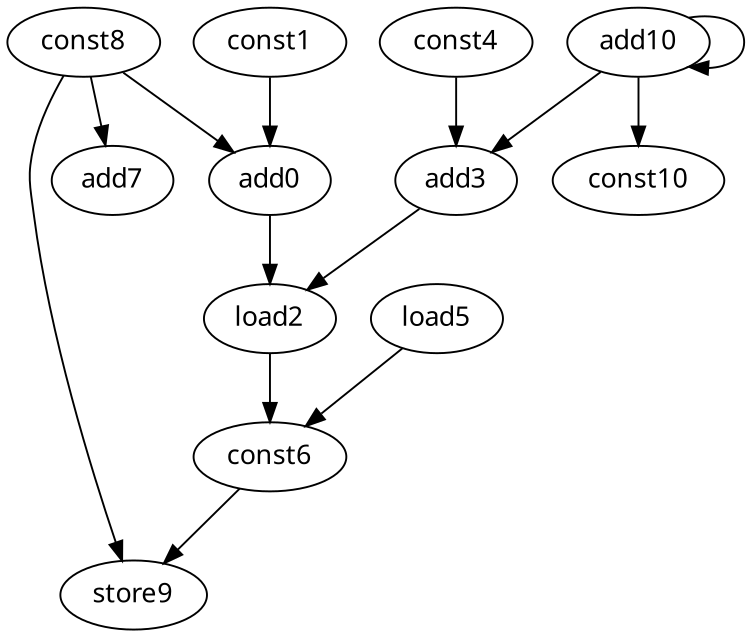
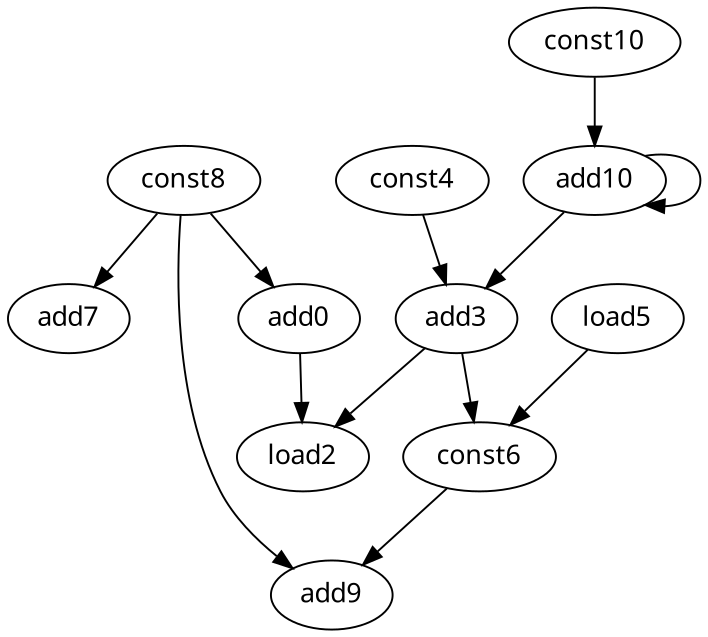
(270, 42) -> none
(639, 102) -> (595, 102)
(270, 378) -> (466, 378)
(134, 595) -> (332, 595)
